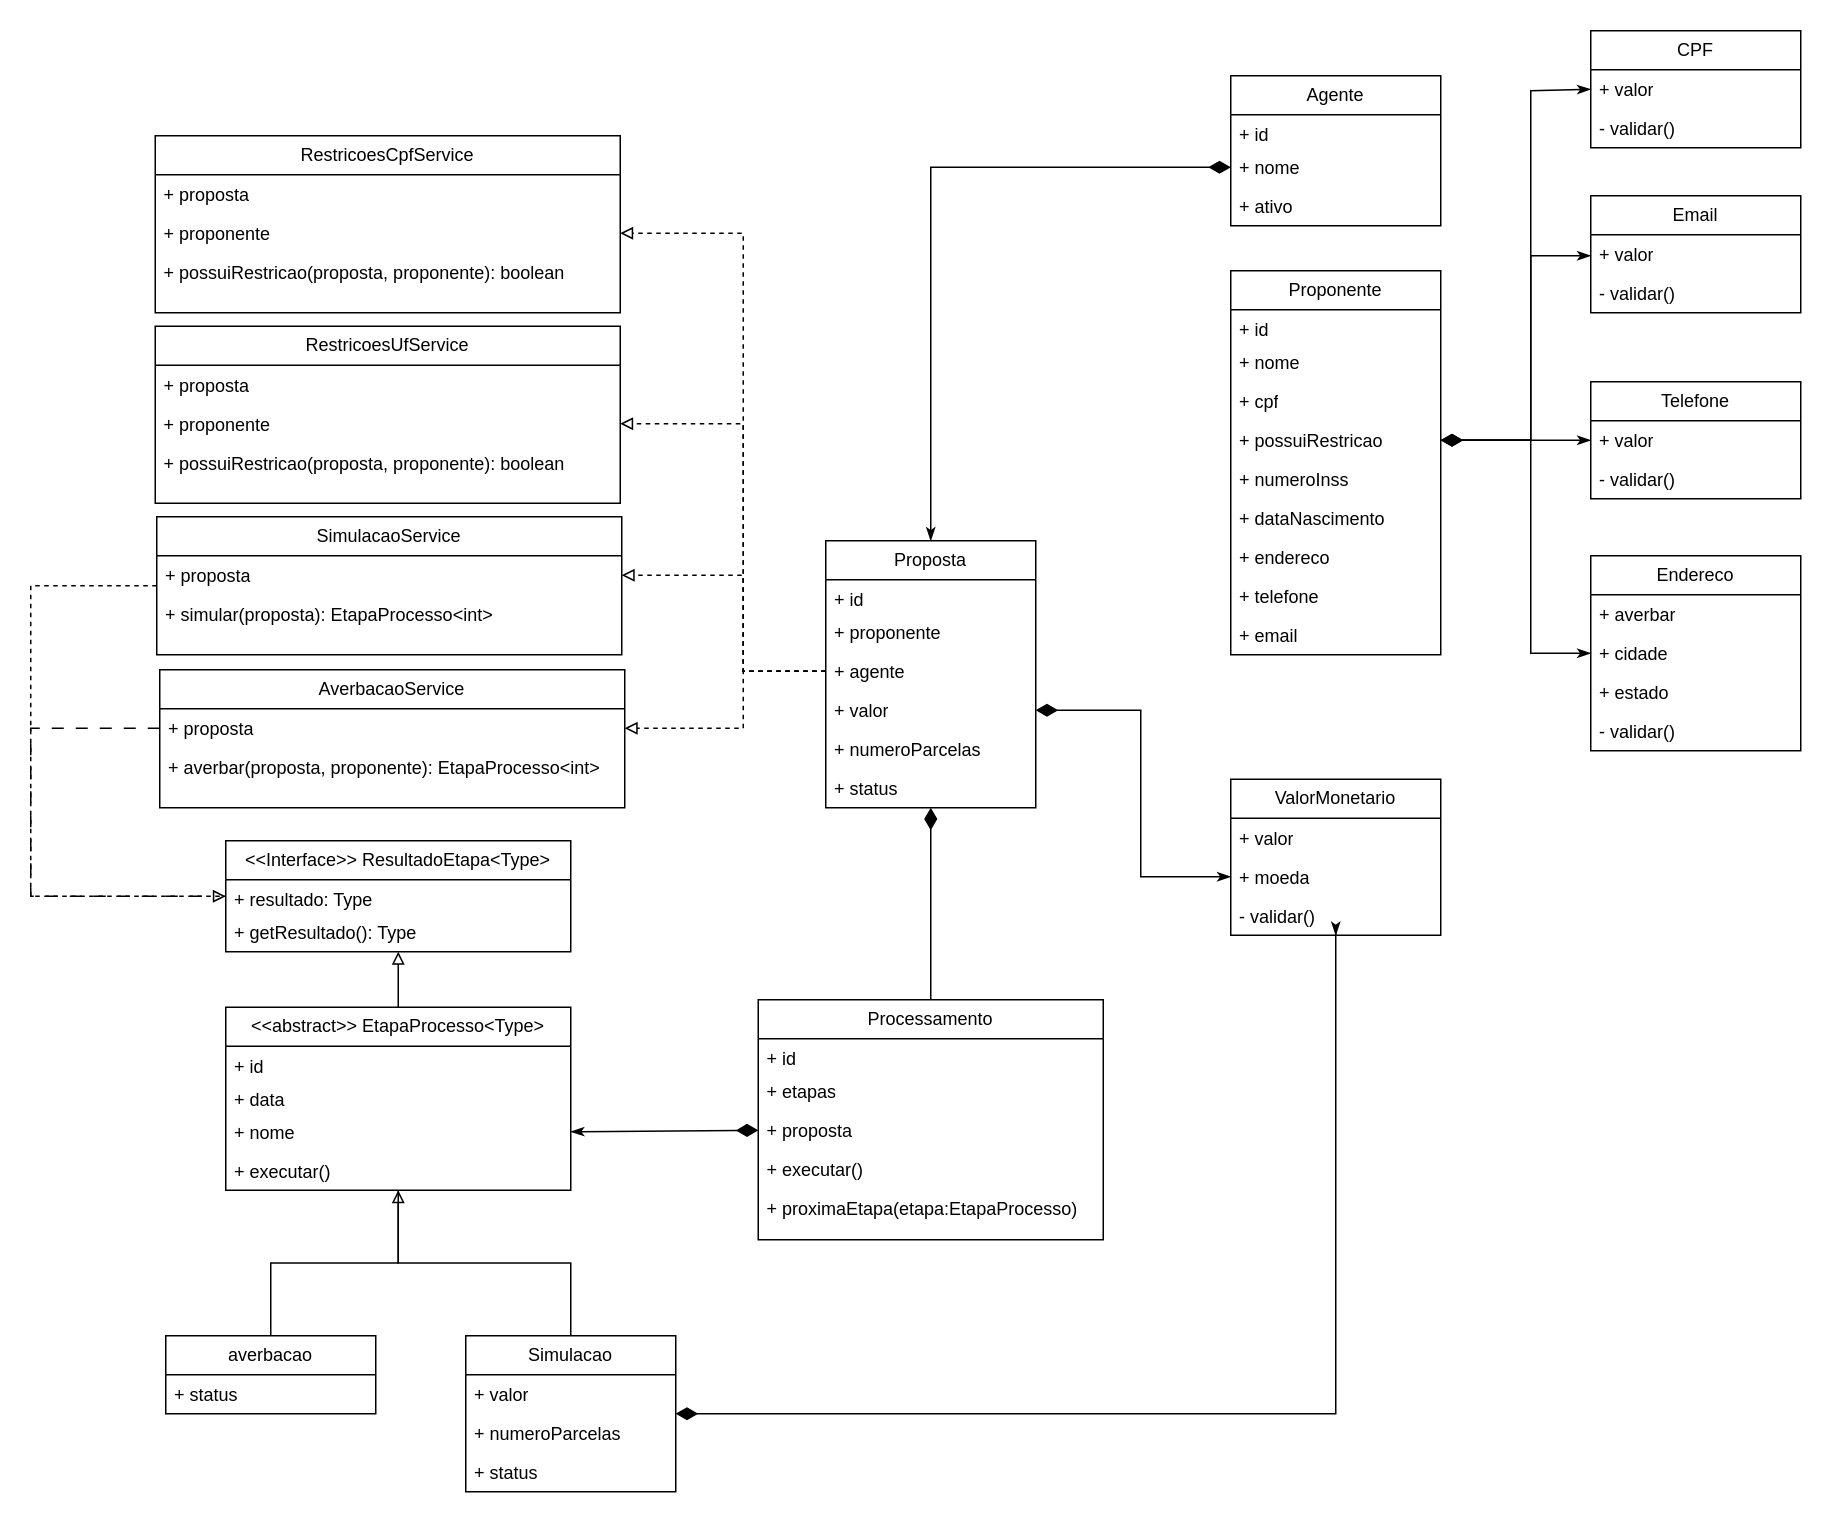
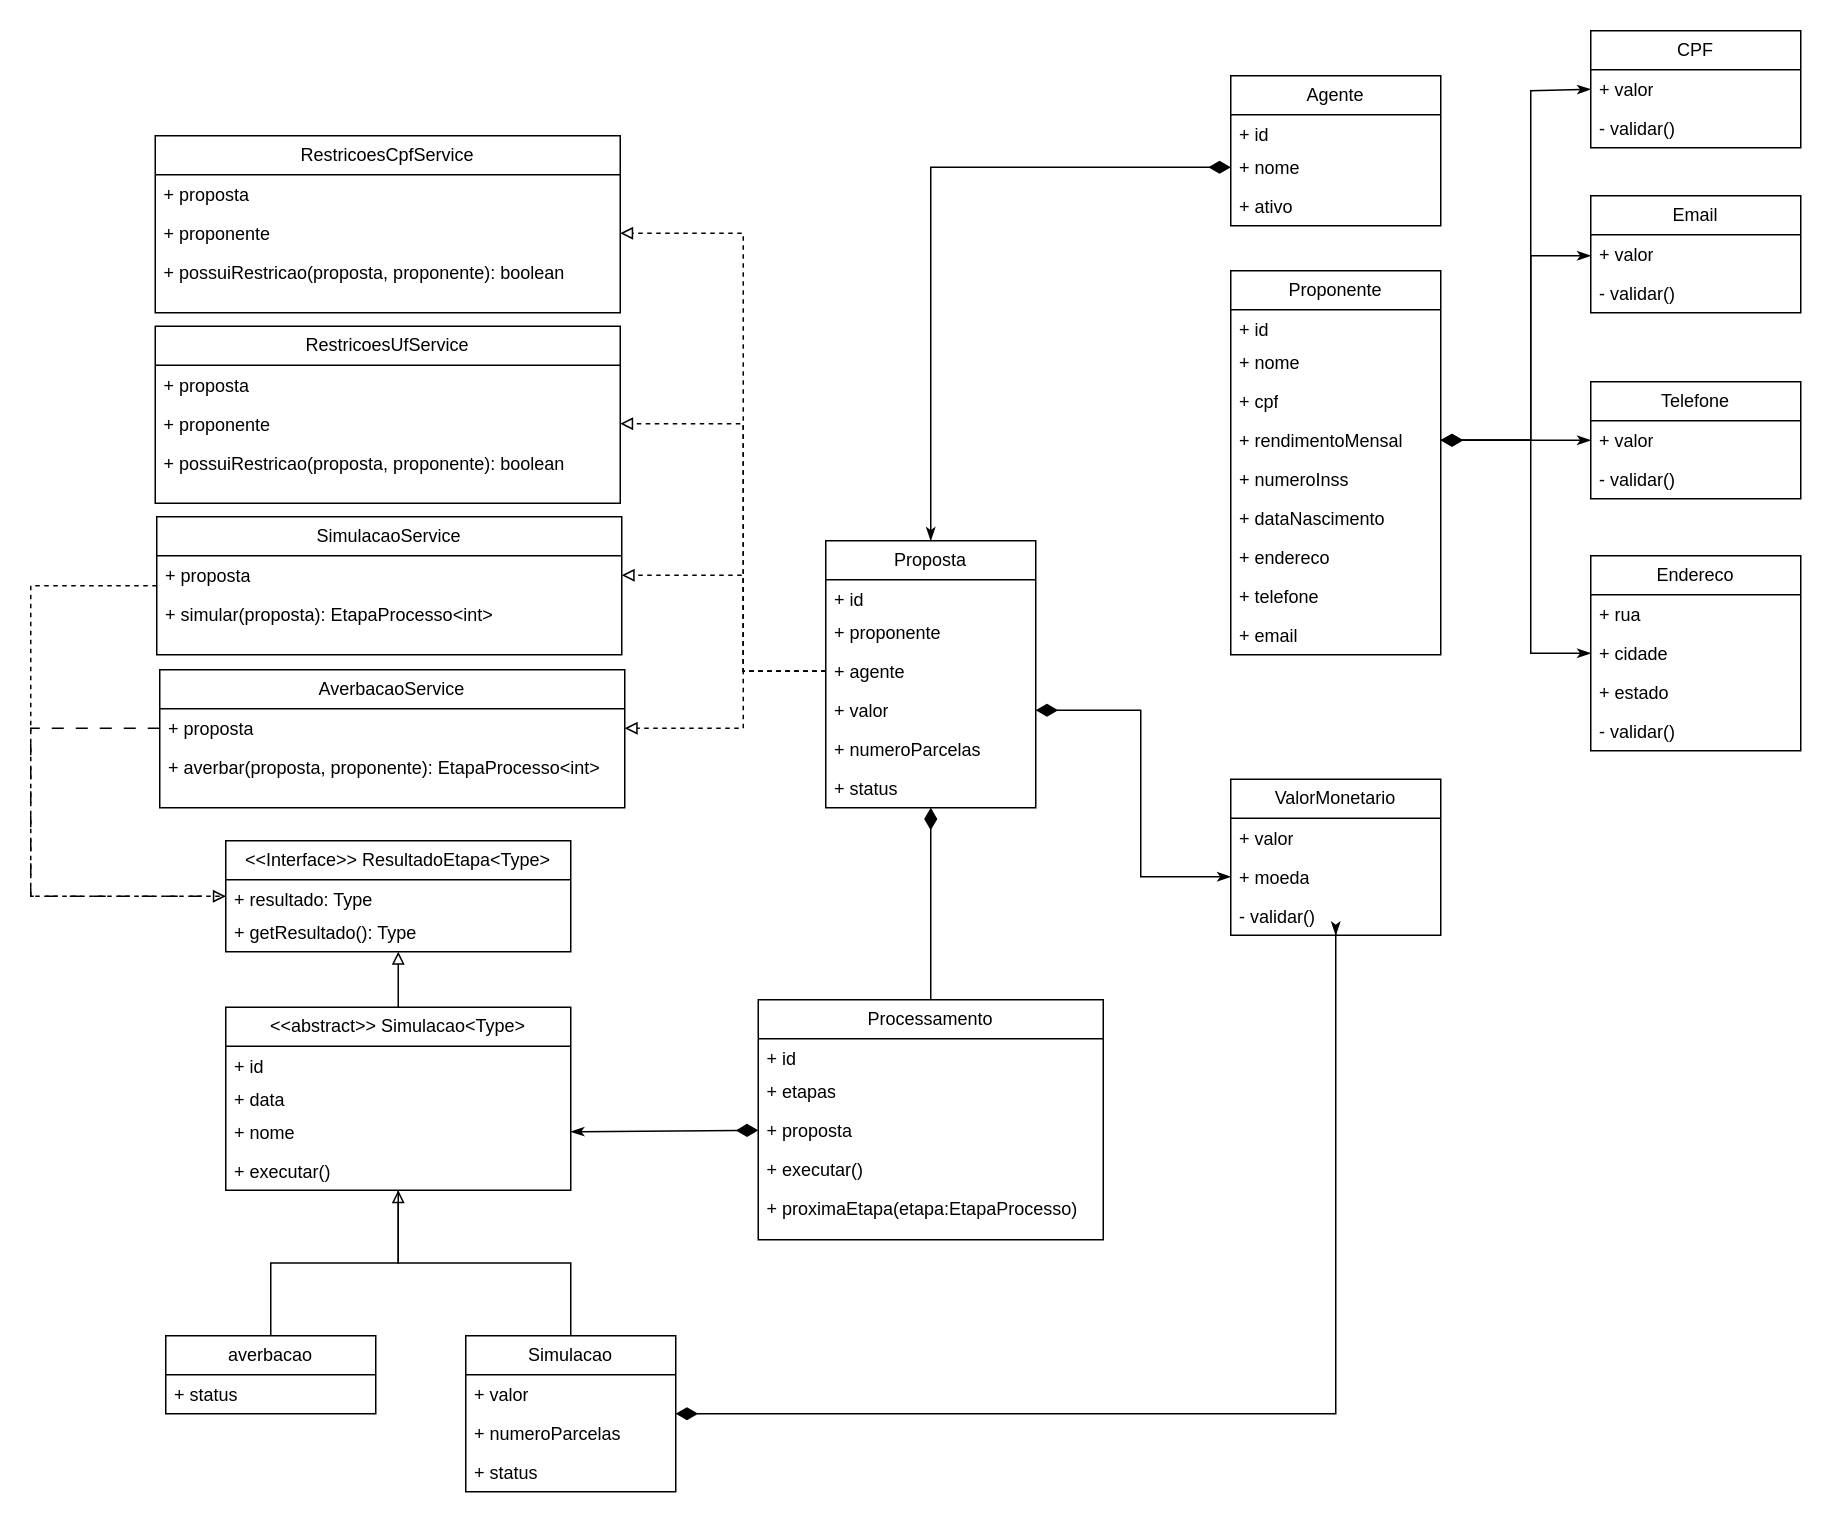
(1318, 442) -> (1323, 442)
(1643, 616) -> (1623, 616)
(398, 1027) -> (398, 1027)
